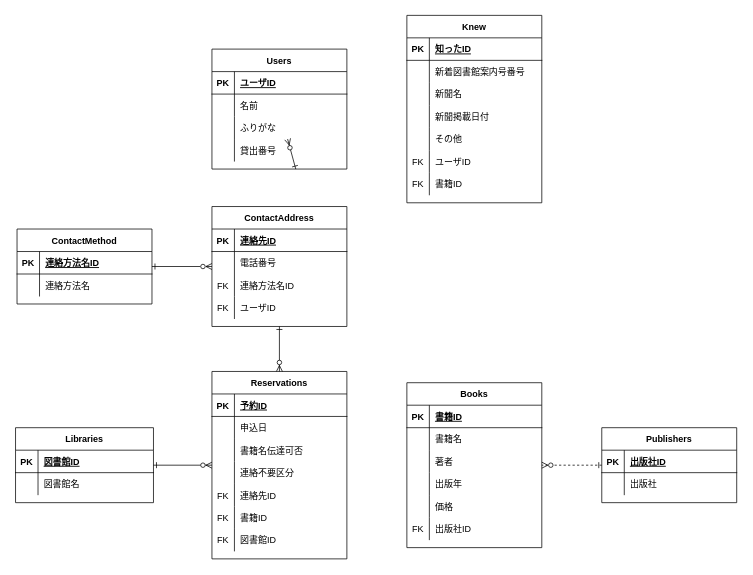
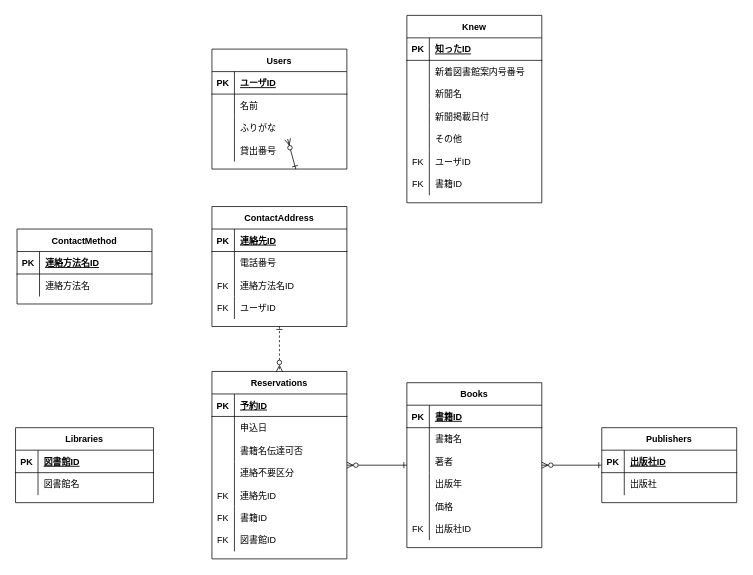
(176, 267) -> none
(279, 343) -> (279, 343)
(182, 465) -> none
none -> (376, 465)
(571, 465) -> (571, 465)
